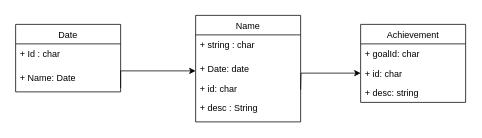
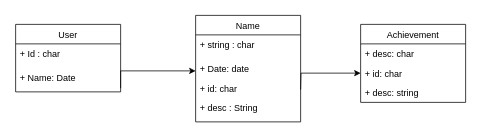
(68, 35) -> (68, 35)
(395, 54) -> (391, 54)
